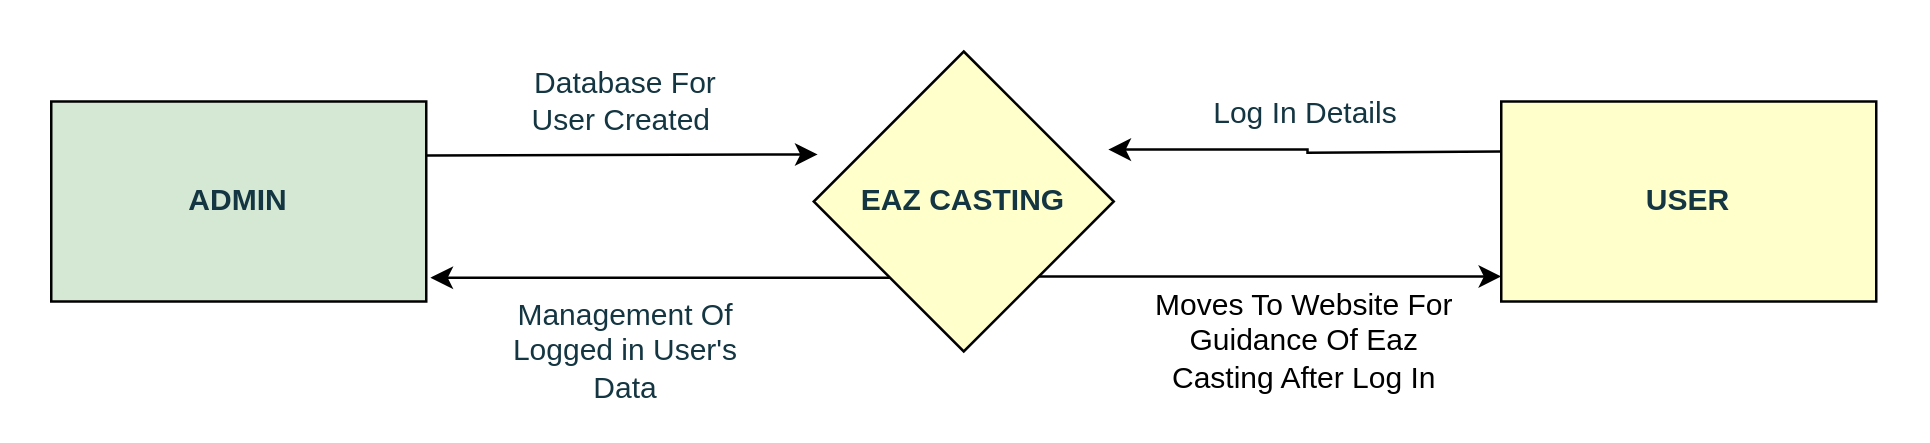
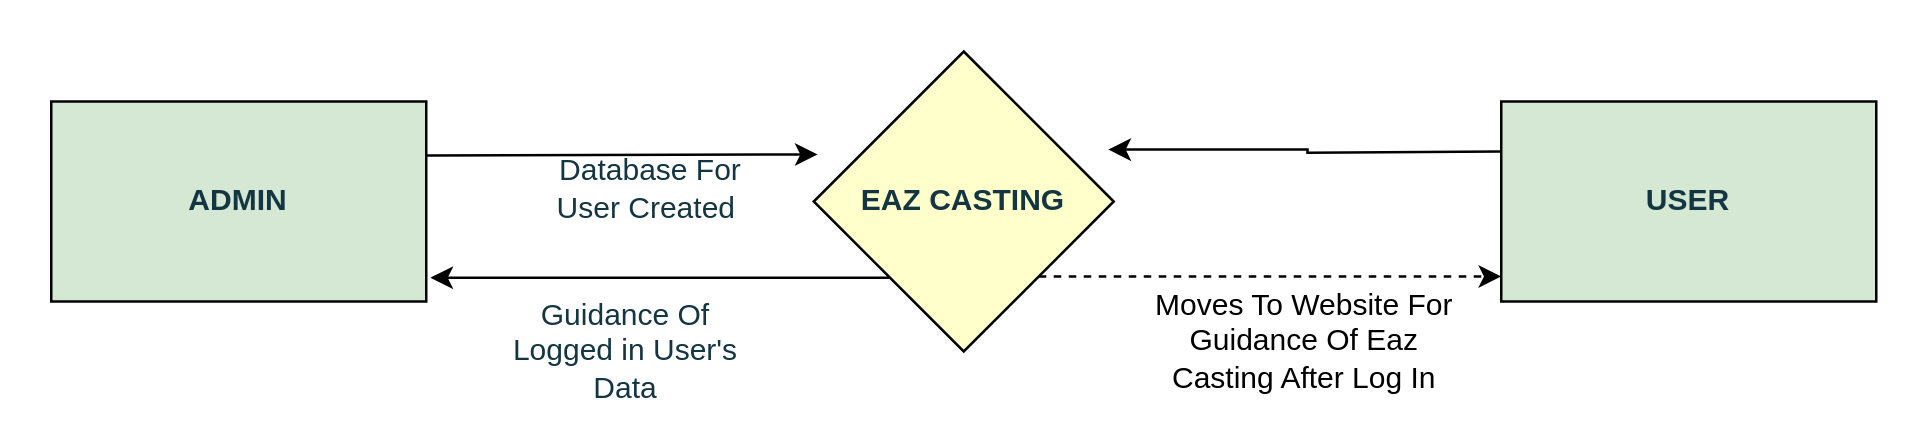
(626, 101) -> (651, 189)
(1305, 114) -> none
(1689, 201) -> (1689, 201)
(1264, 276) -> (1264, 276)
(626, 351) -> (626, 351)
